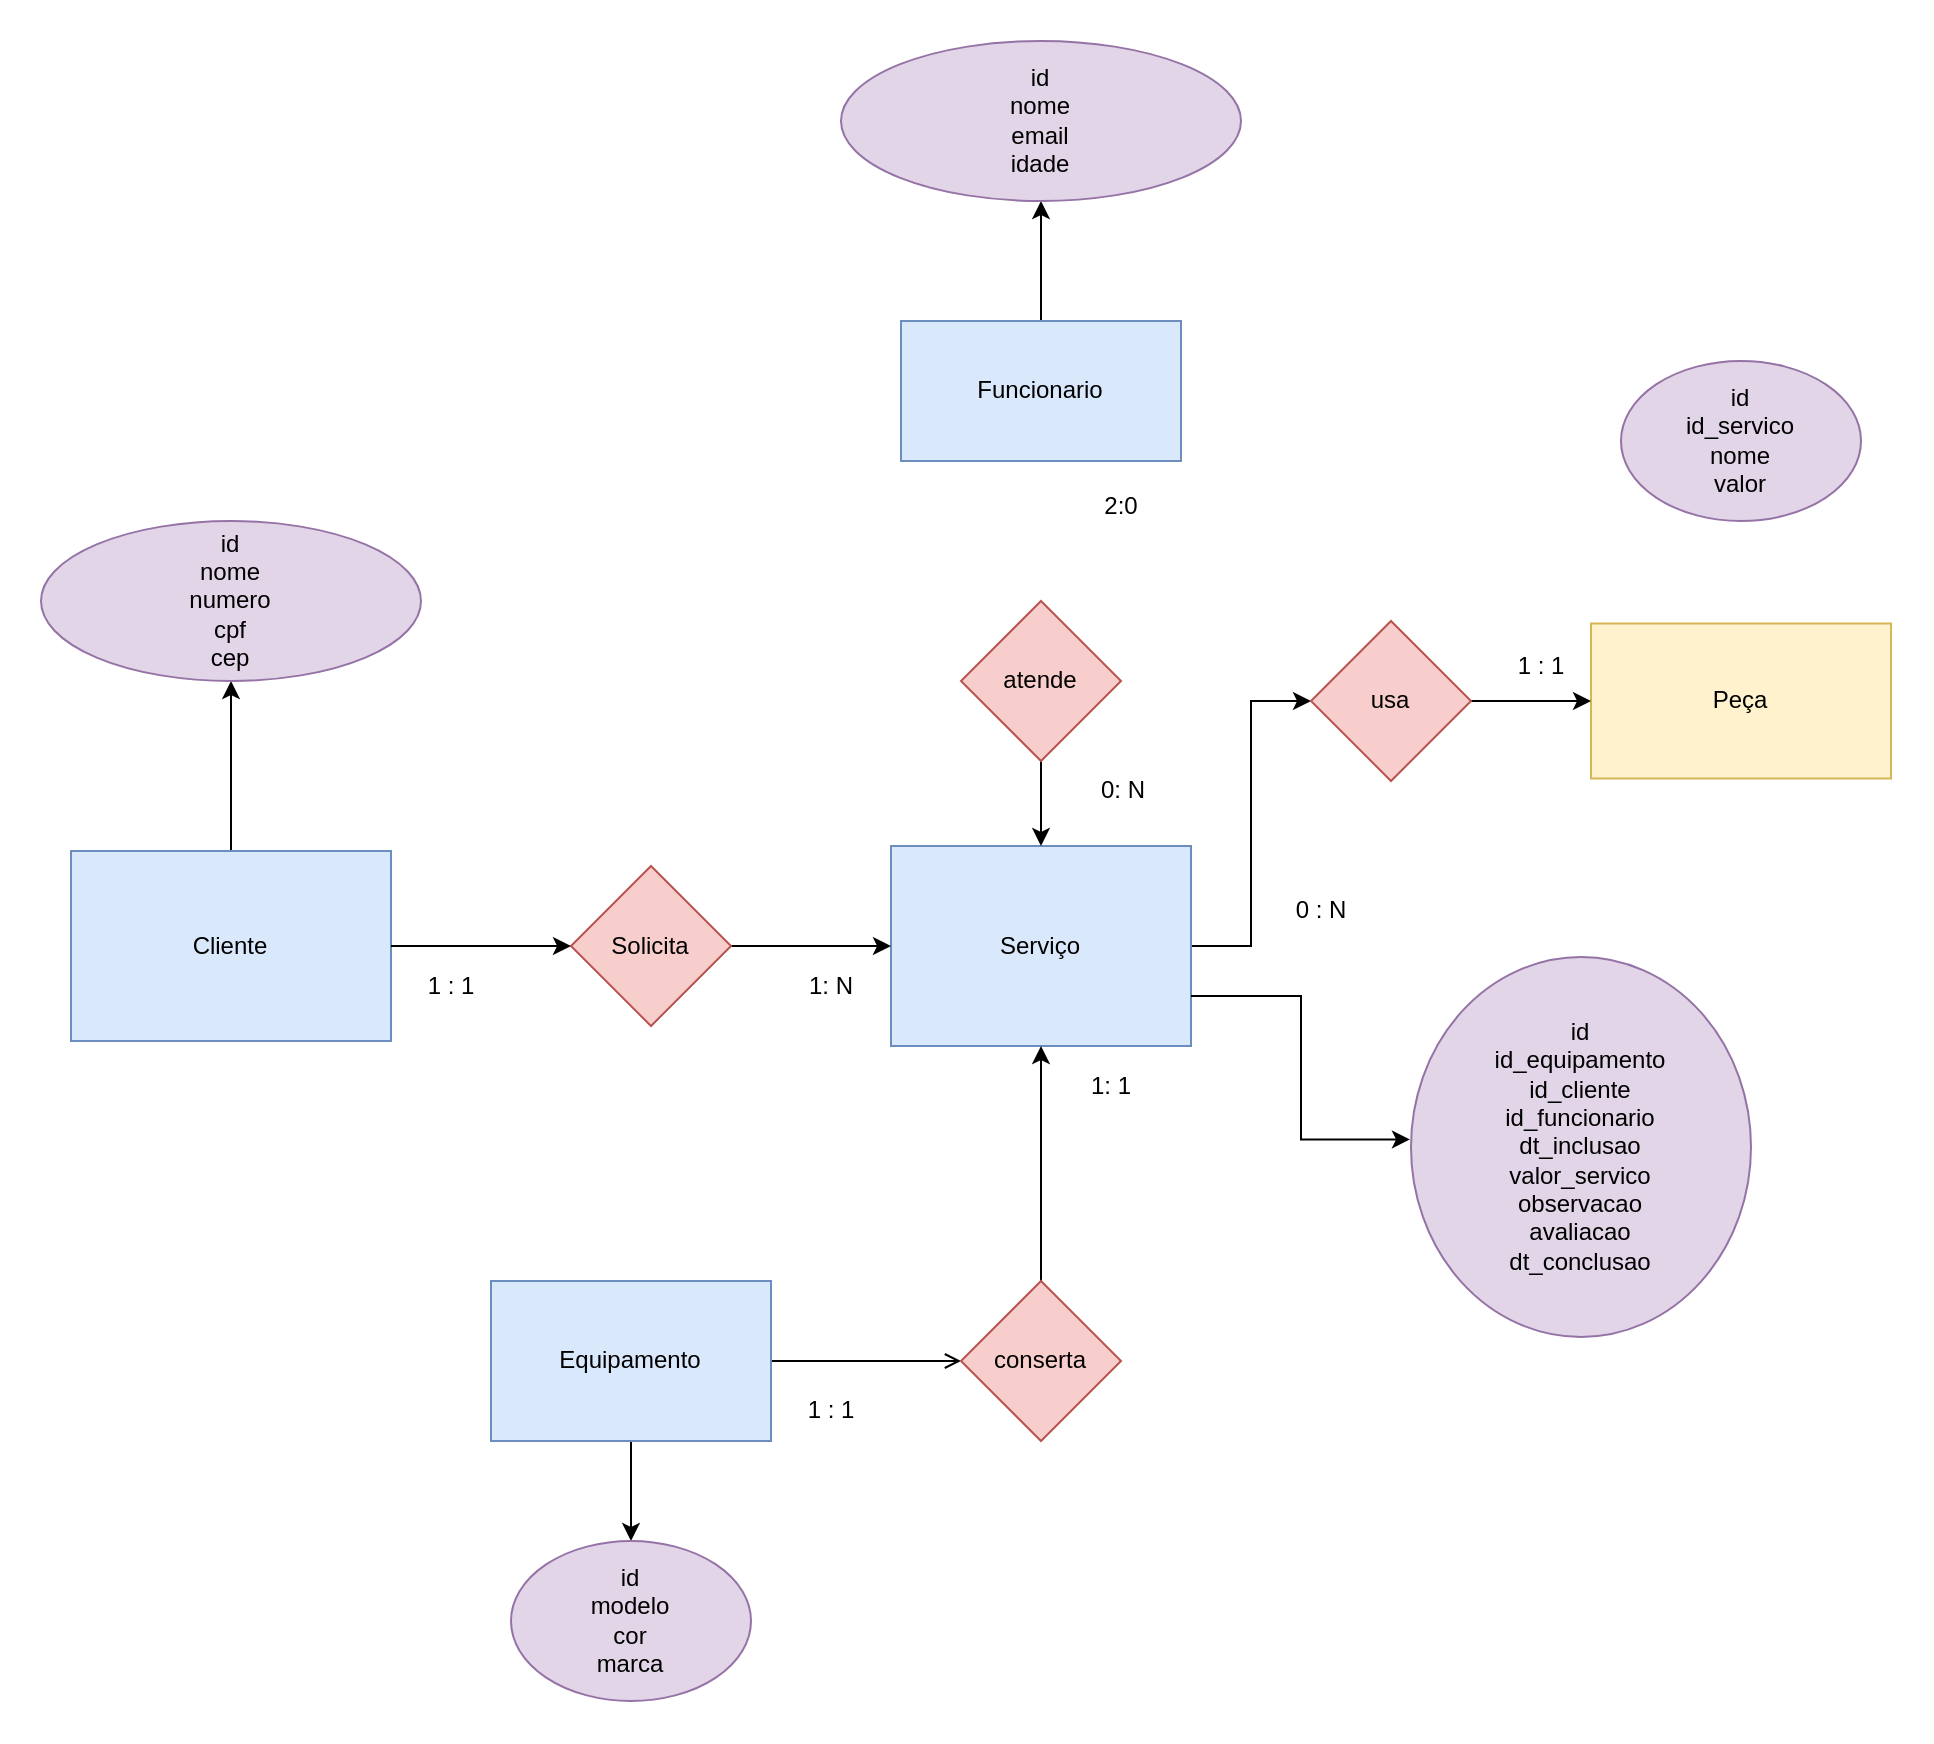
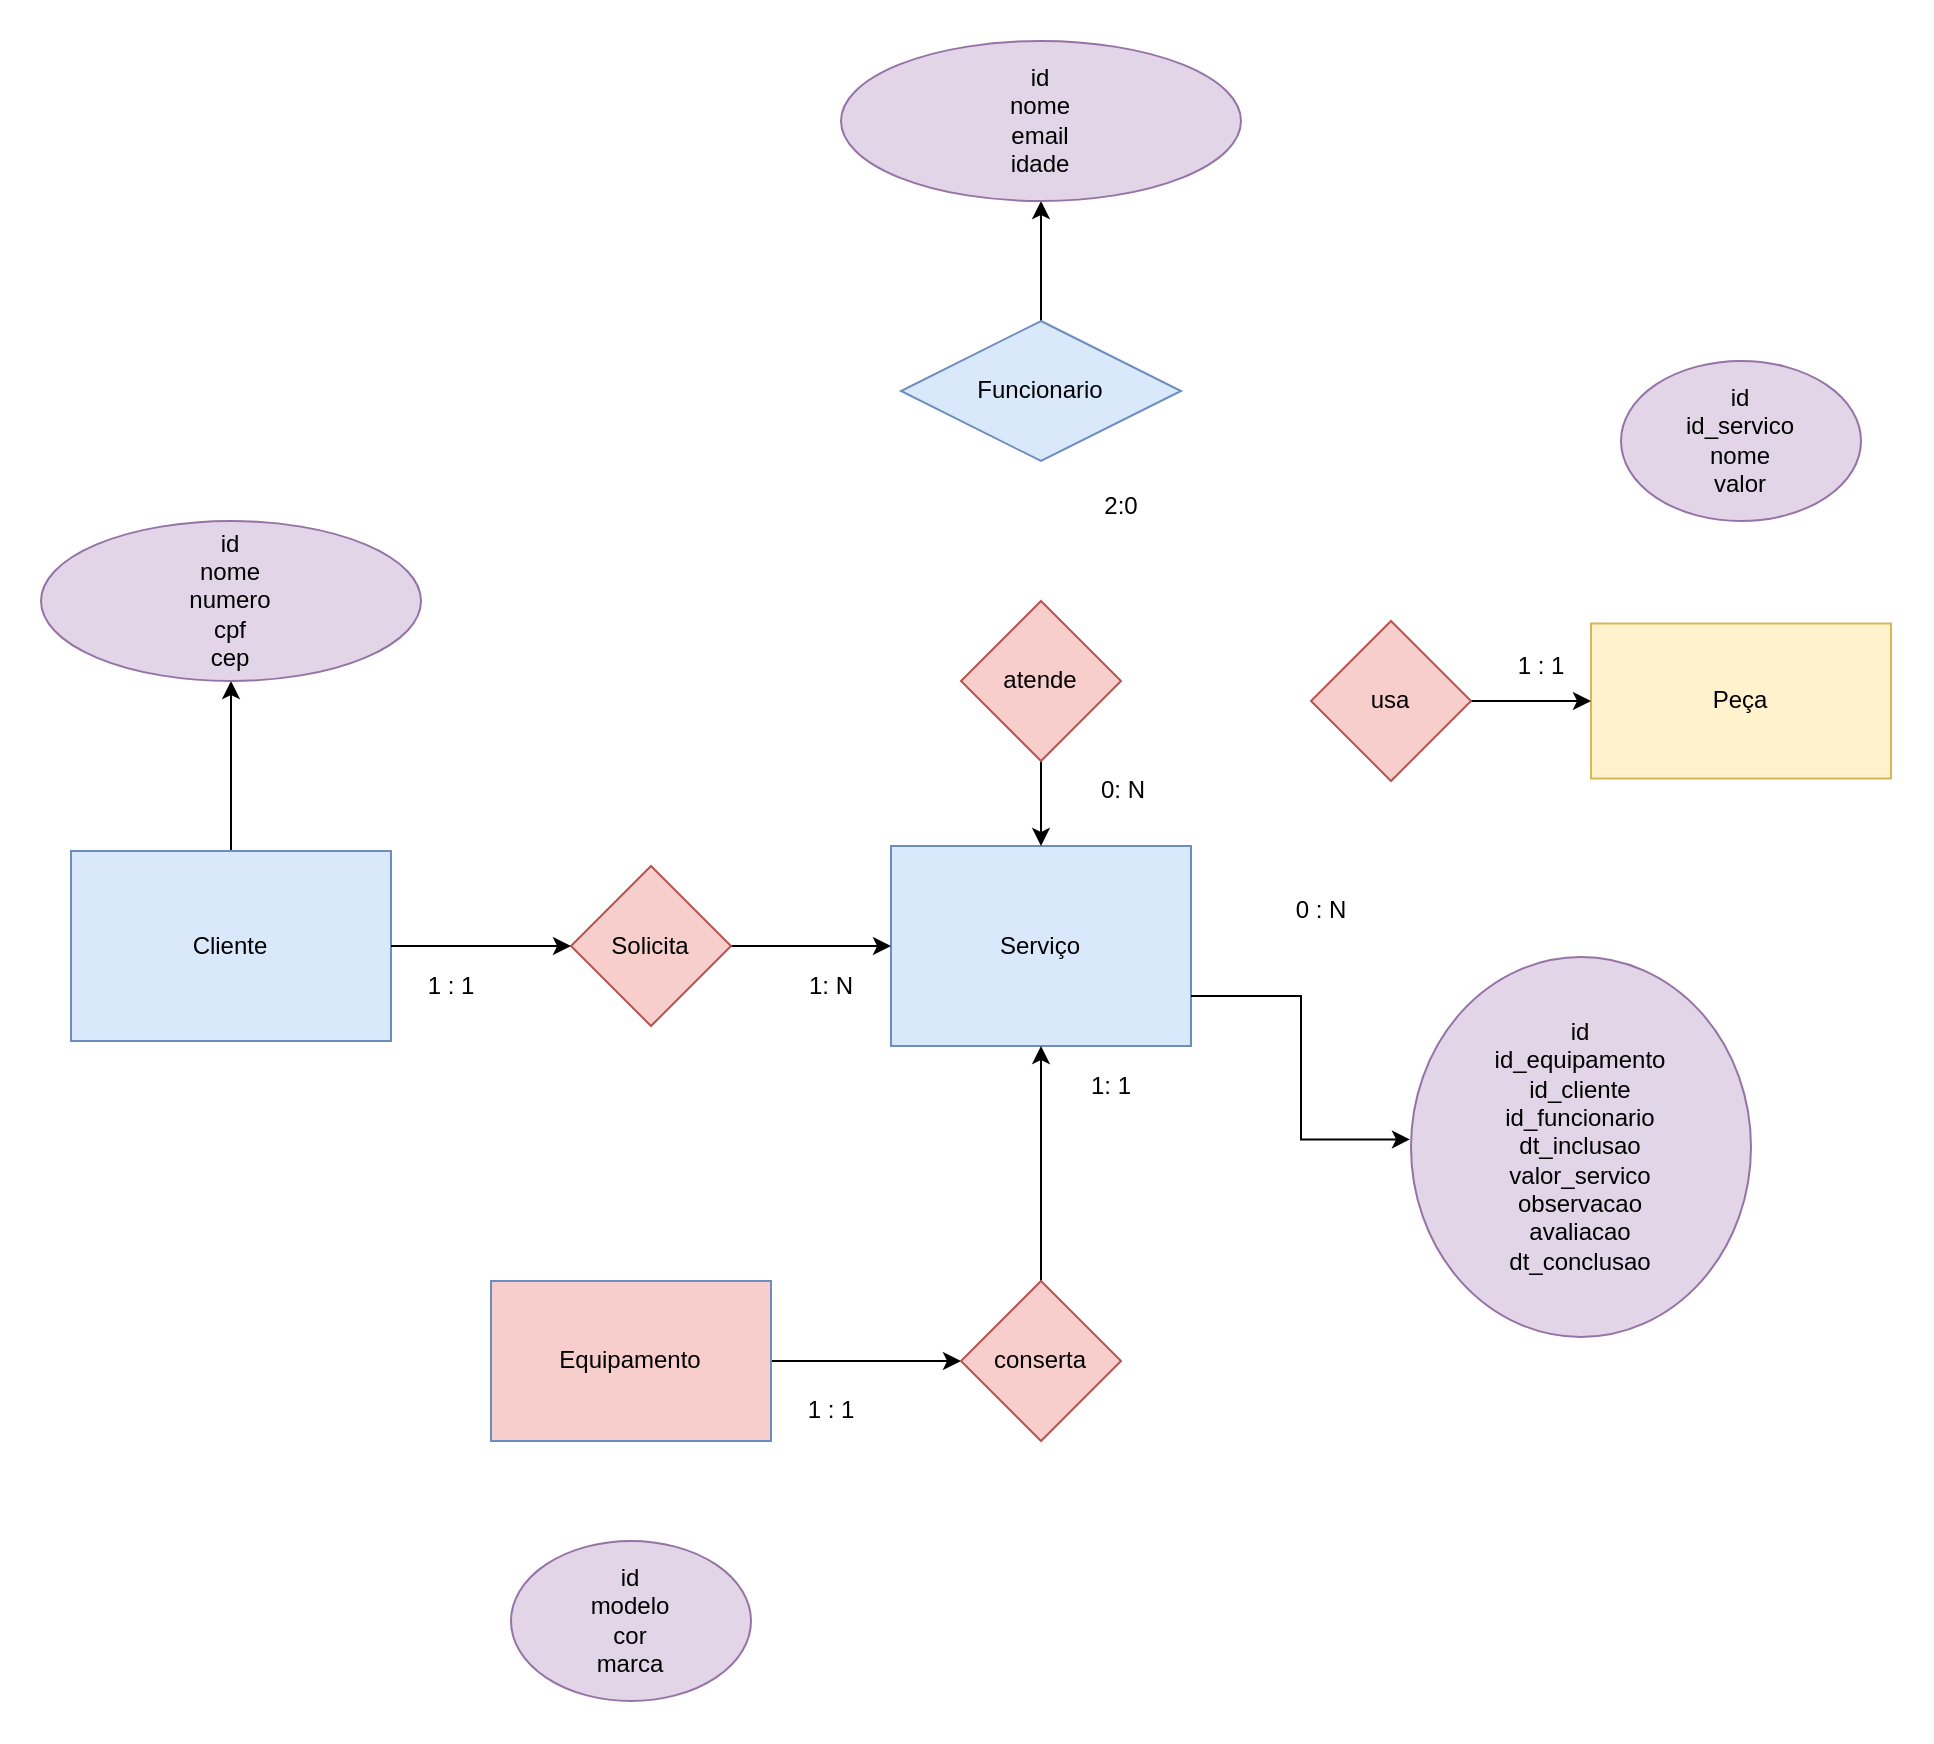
(1041, 391) -> (1041, 391)
(1251, 830) -> none
(631, 1361) -> (631, 1361)
(948, 1361) -> (946, 1361)
(631, 1484) -> none
